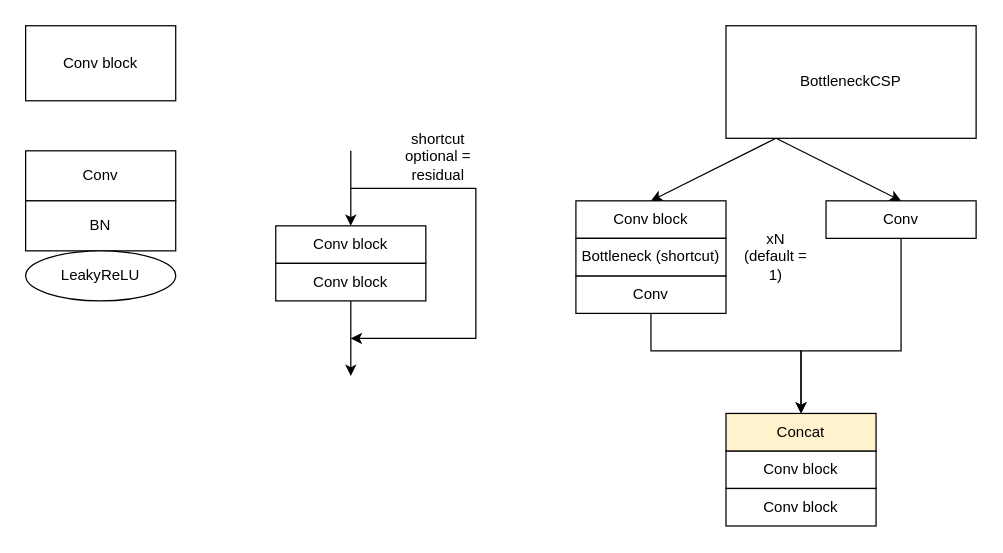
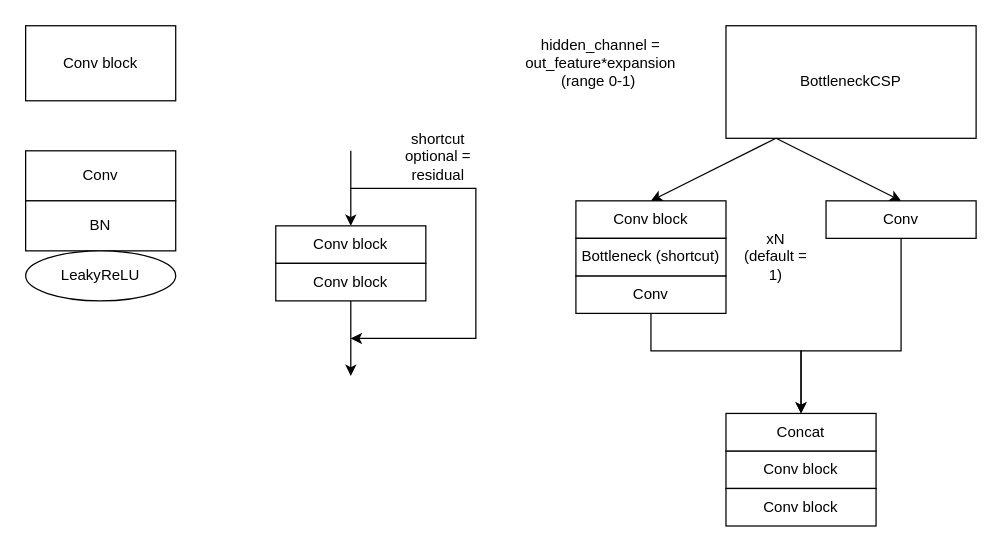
none -> (601, 63)
(801, 432) -> (801, 432)
